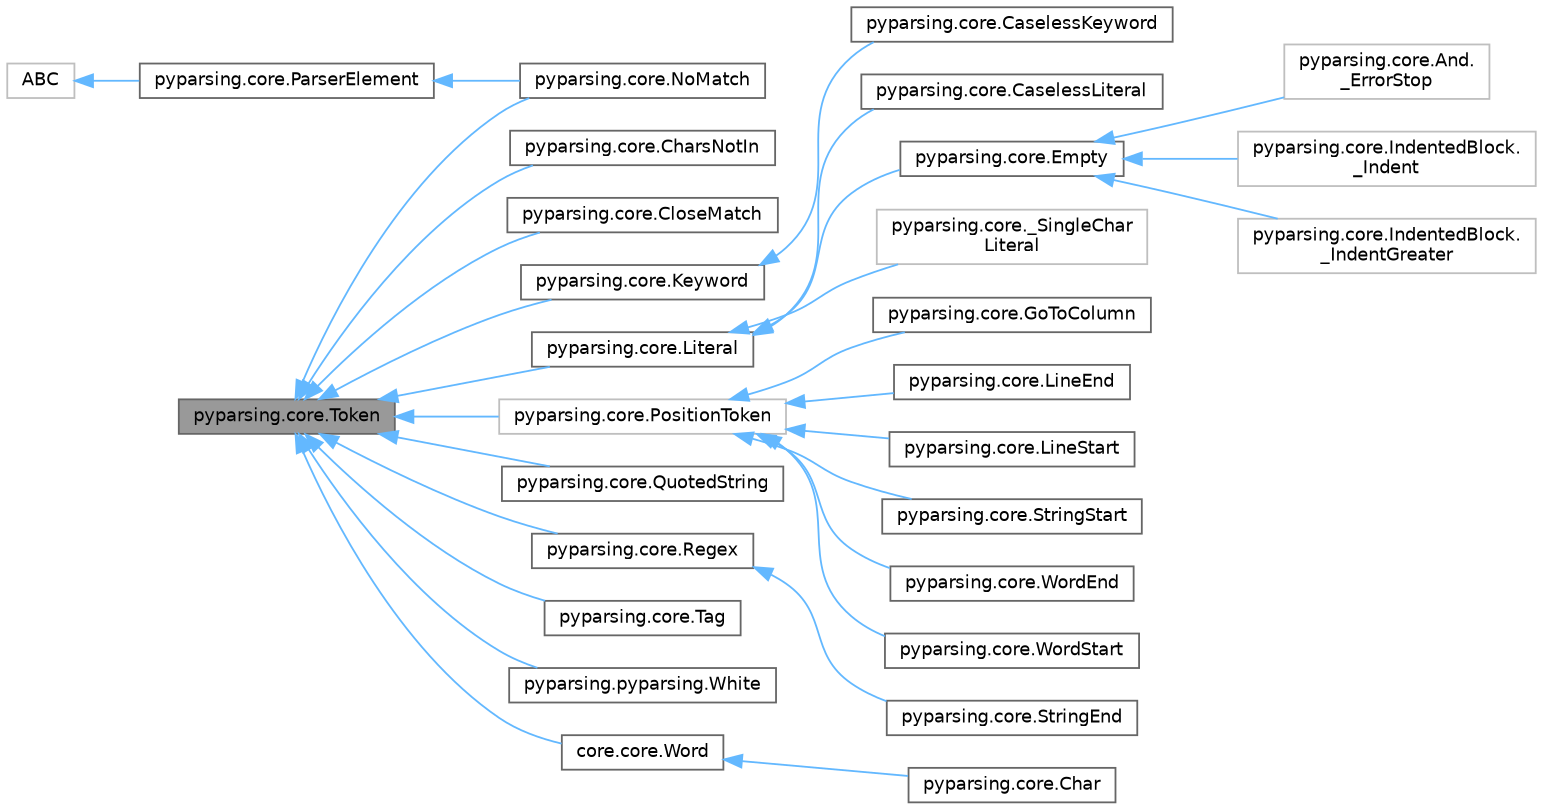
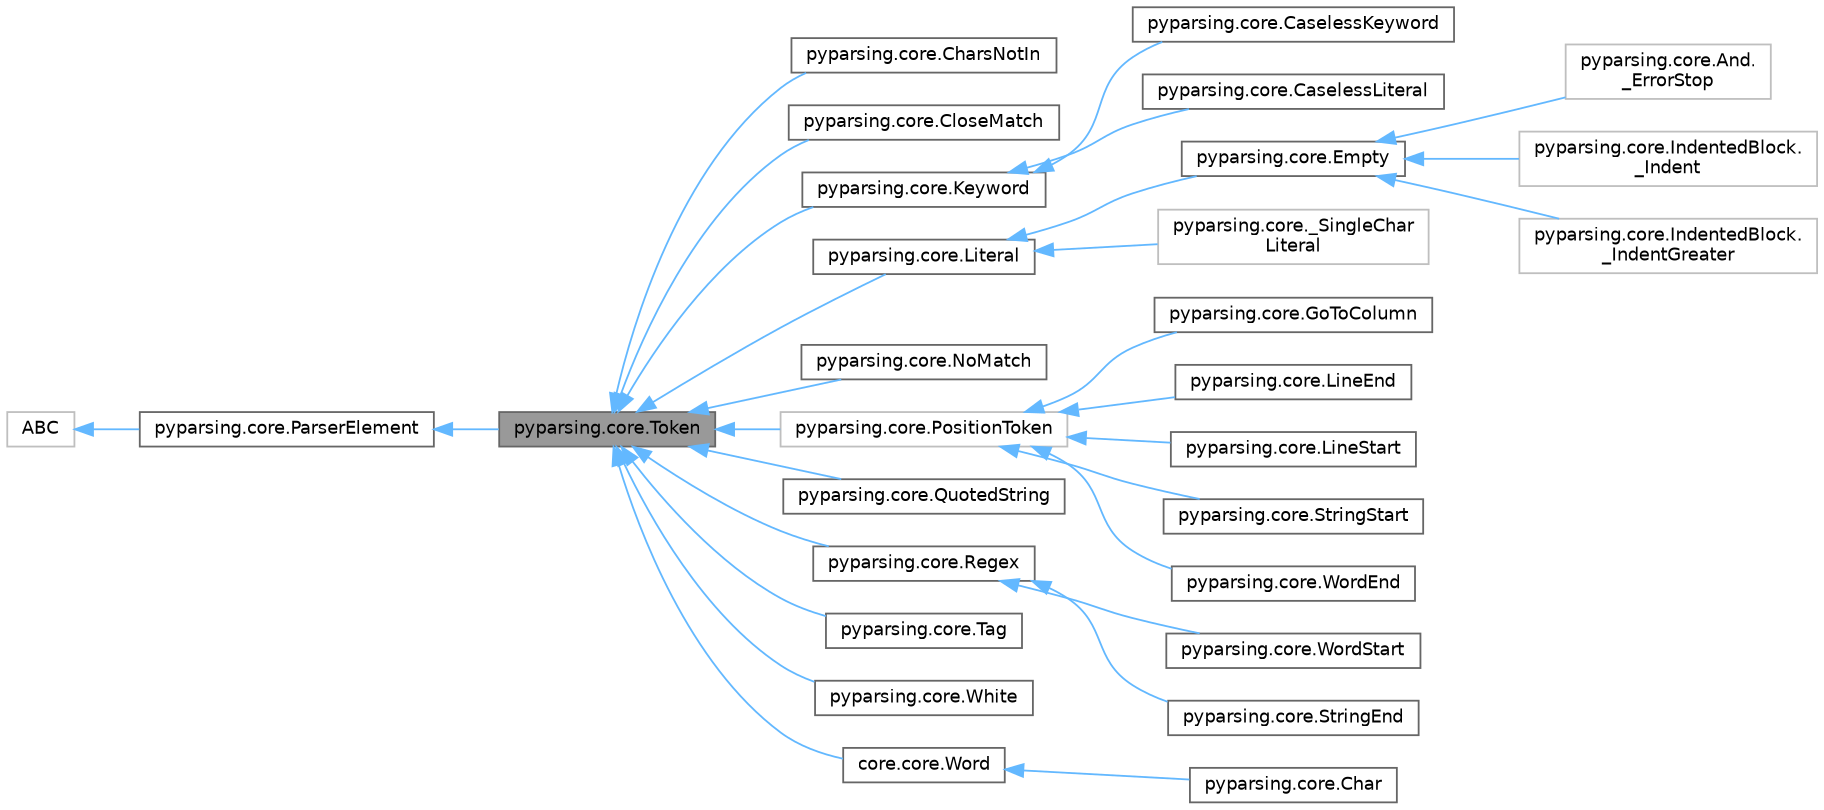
(486, 81) -> (476, 429)
(829, 154) -> (1107, 136)
(819, 548) -> (1108, 611)
(643, 685) -> (924, 698)
